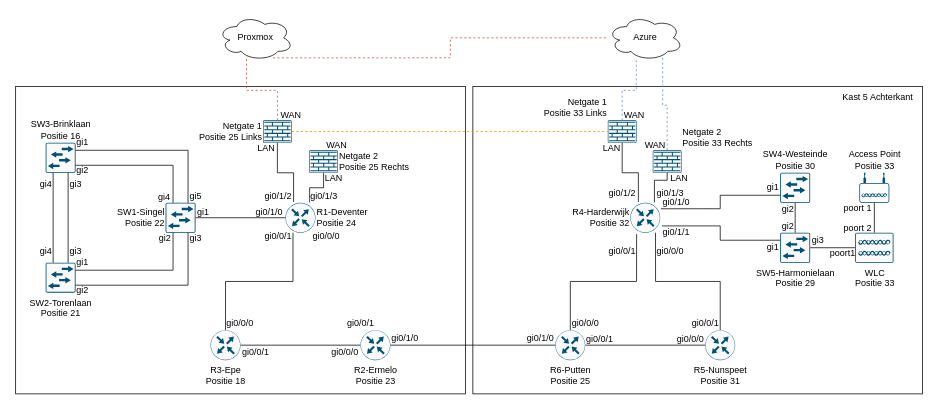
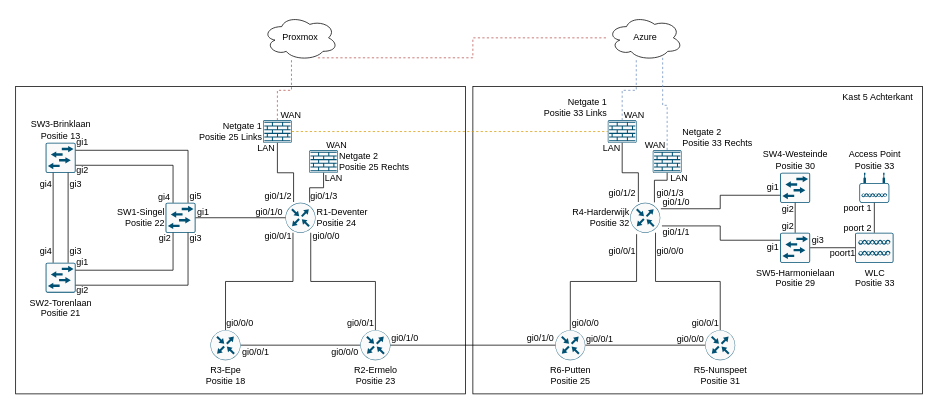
(255, 38) -> (300, 38)
(61, 130) -> (61, 130)
none -> (343, 282)
